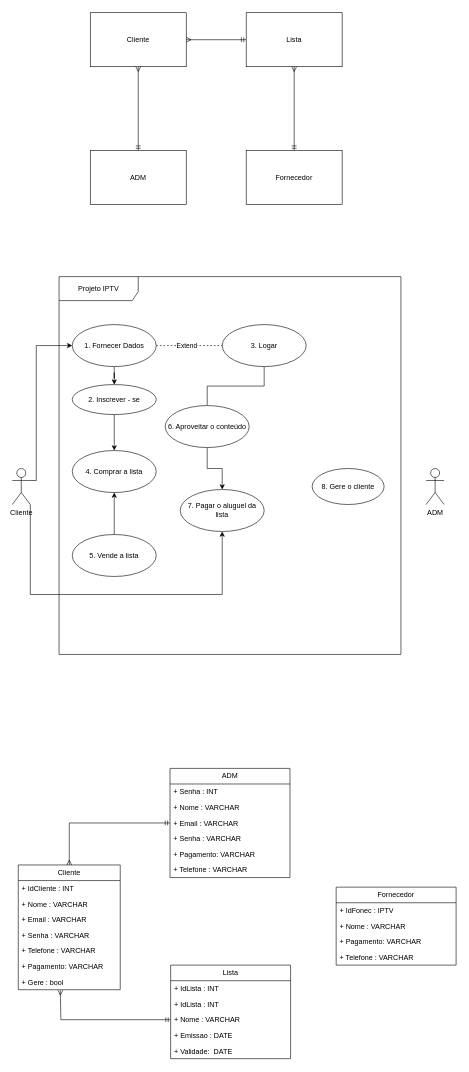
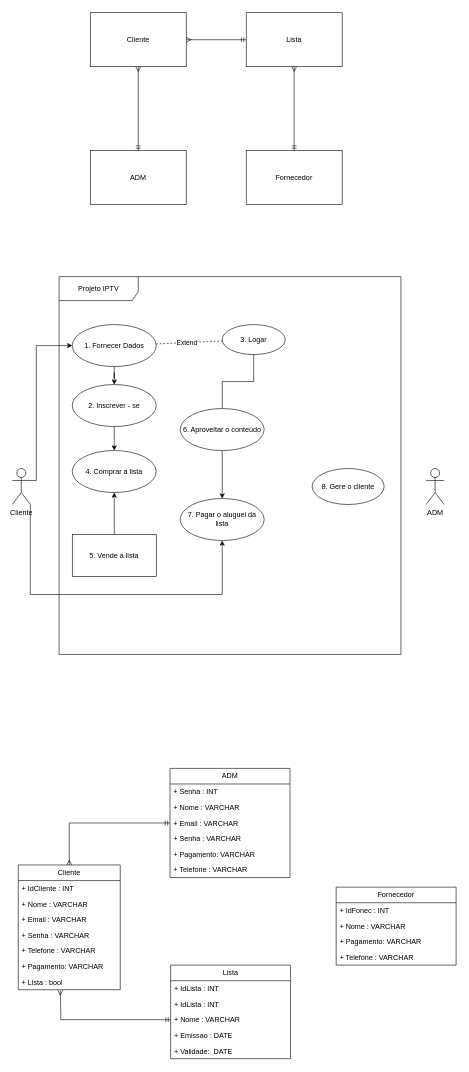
(264, 345) -> (254, 339)
(114, 399) -> (114, 405)
(207, 426) -> (222, 429)
(222, 510) -> (222, 519)
(114, 555) -> (114, 555)
(368, 911) -> (366, 911)
(43, 983) -> (45, 983)
